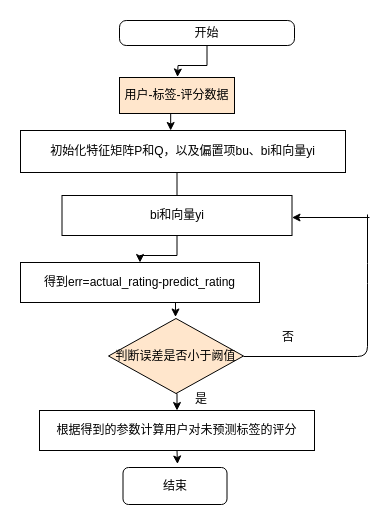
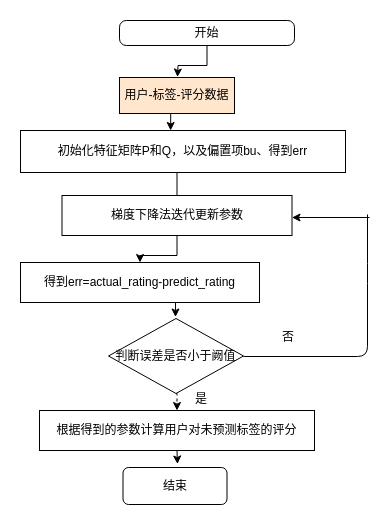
(183, 152) -> (183, 152)
(178, 216) -> (178, 216)
(176, 356) -> (176, 356)
(177, 398) -> (177, 398)
